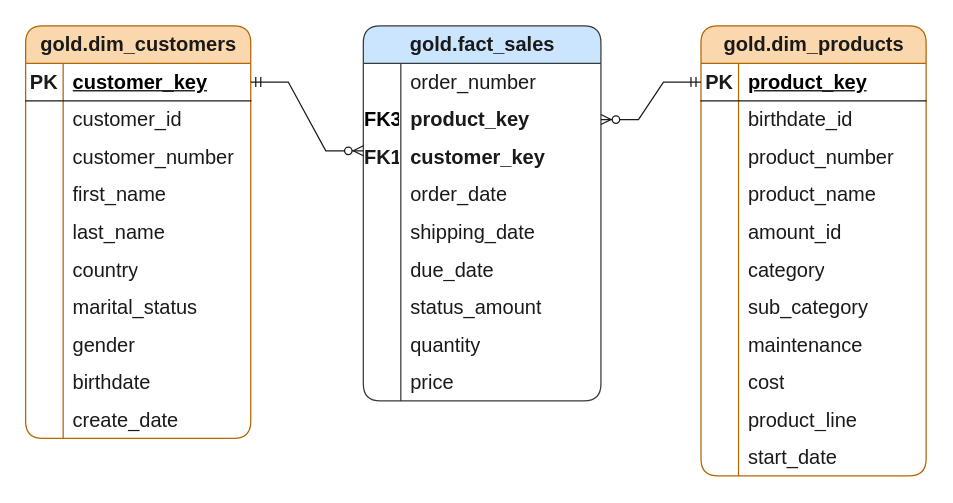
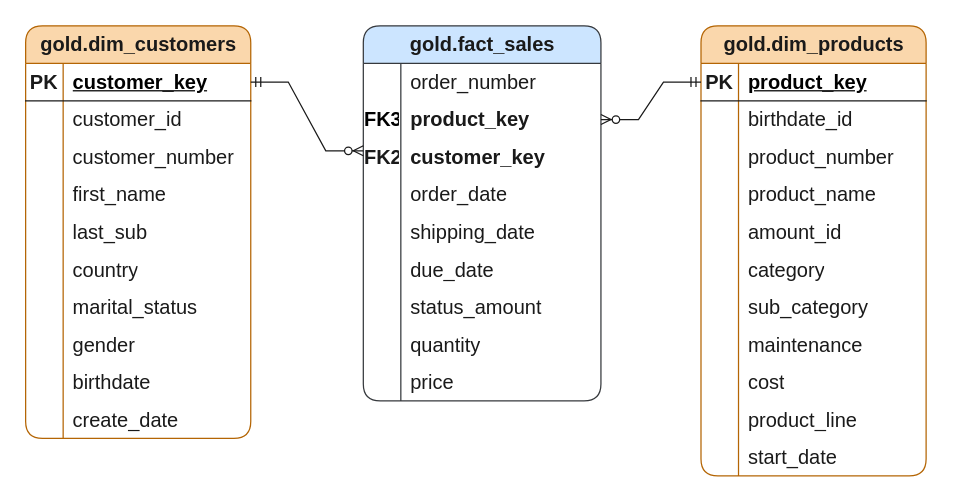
(382, 157) -> (382, 157)
(121, 232) -> (115, 232)
